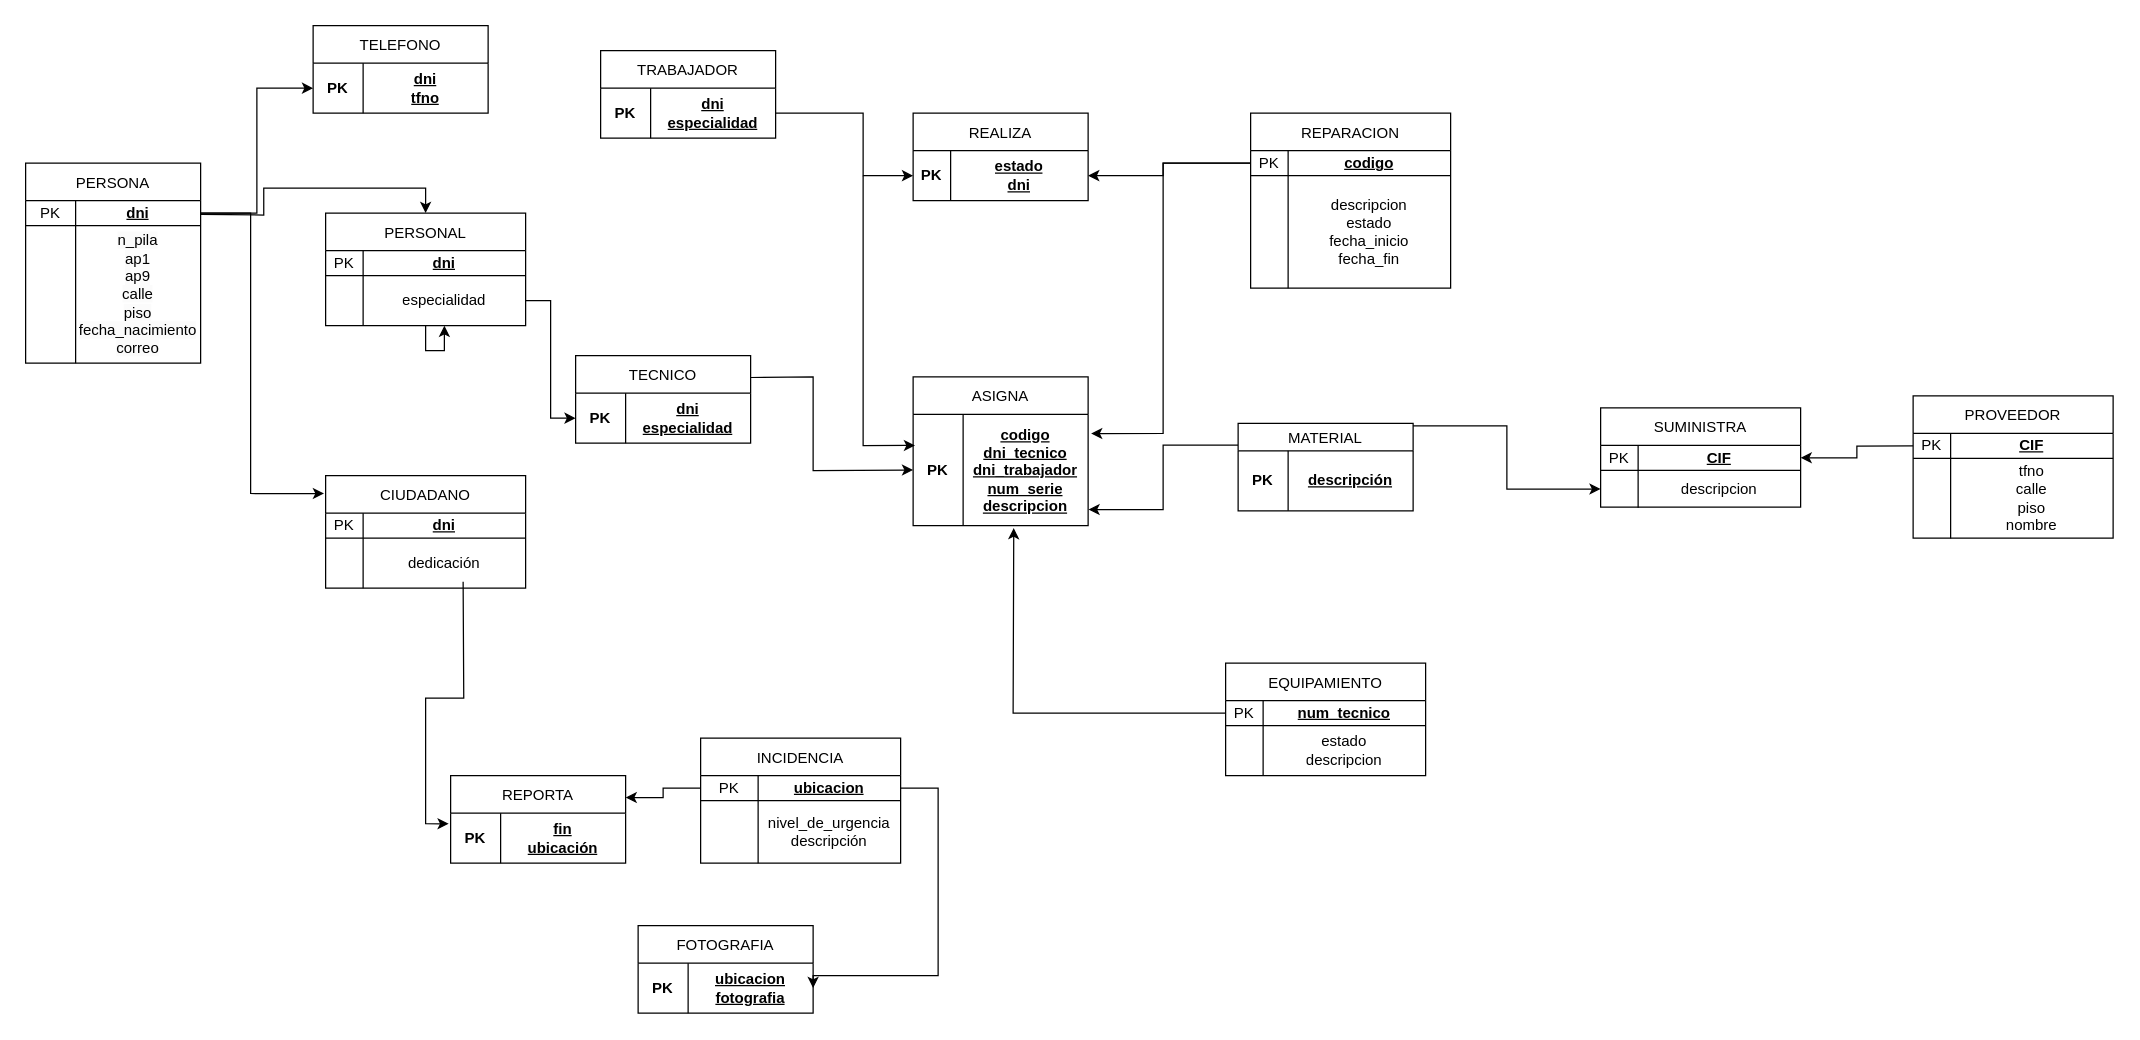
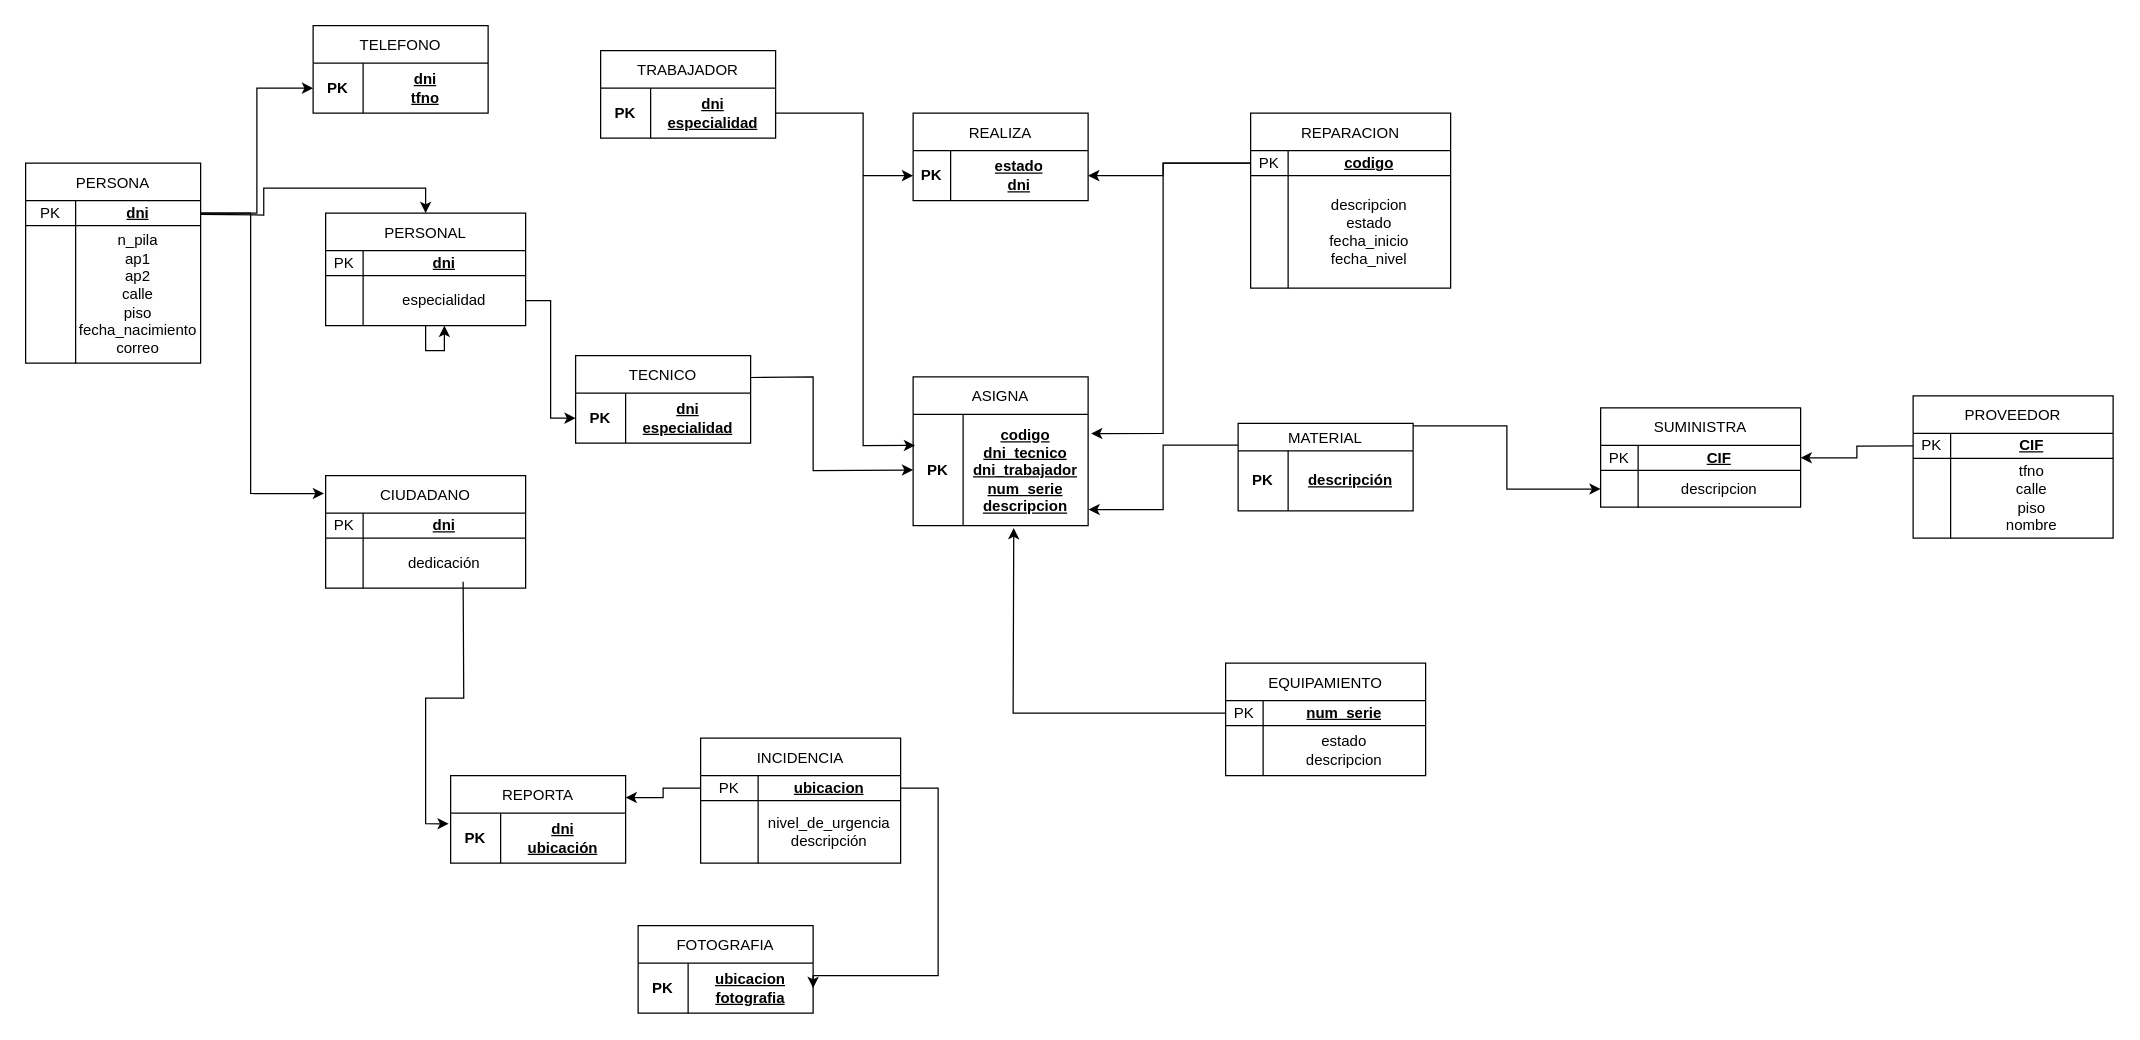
(1369, 232) -> (1369, 232)
(138, 294) -> (138, 294)
(1344, 713) -> (1344, 713)
(563, 838) -> (563, 838)
